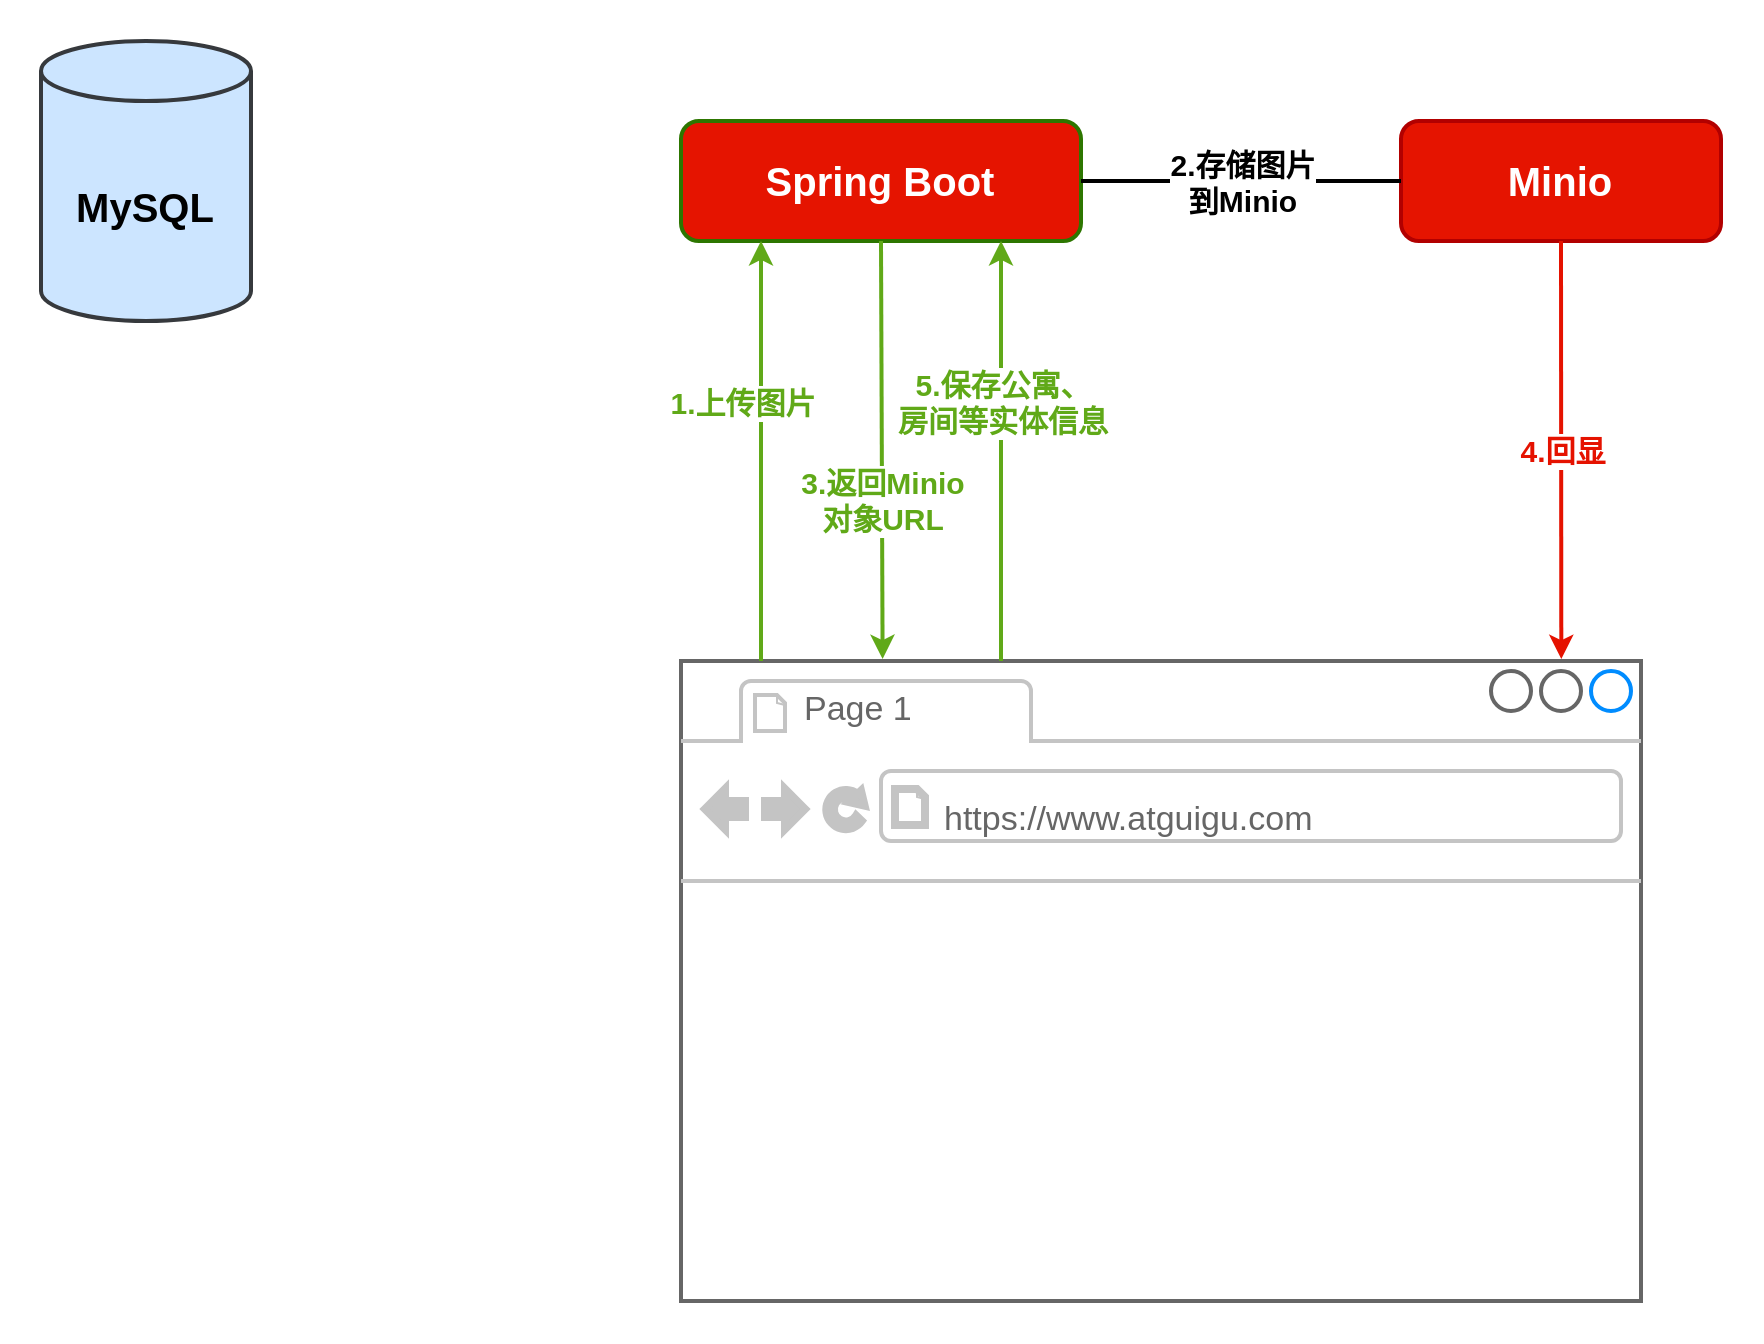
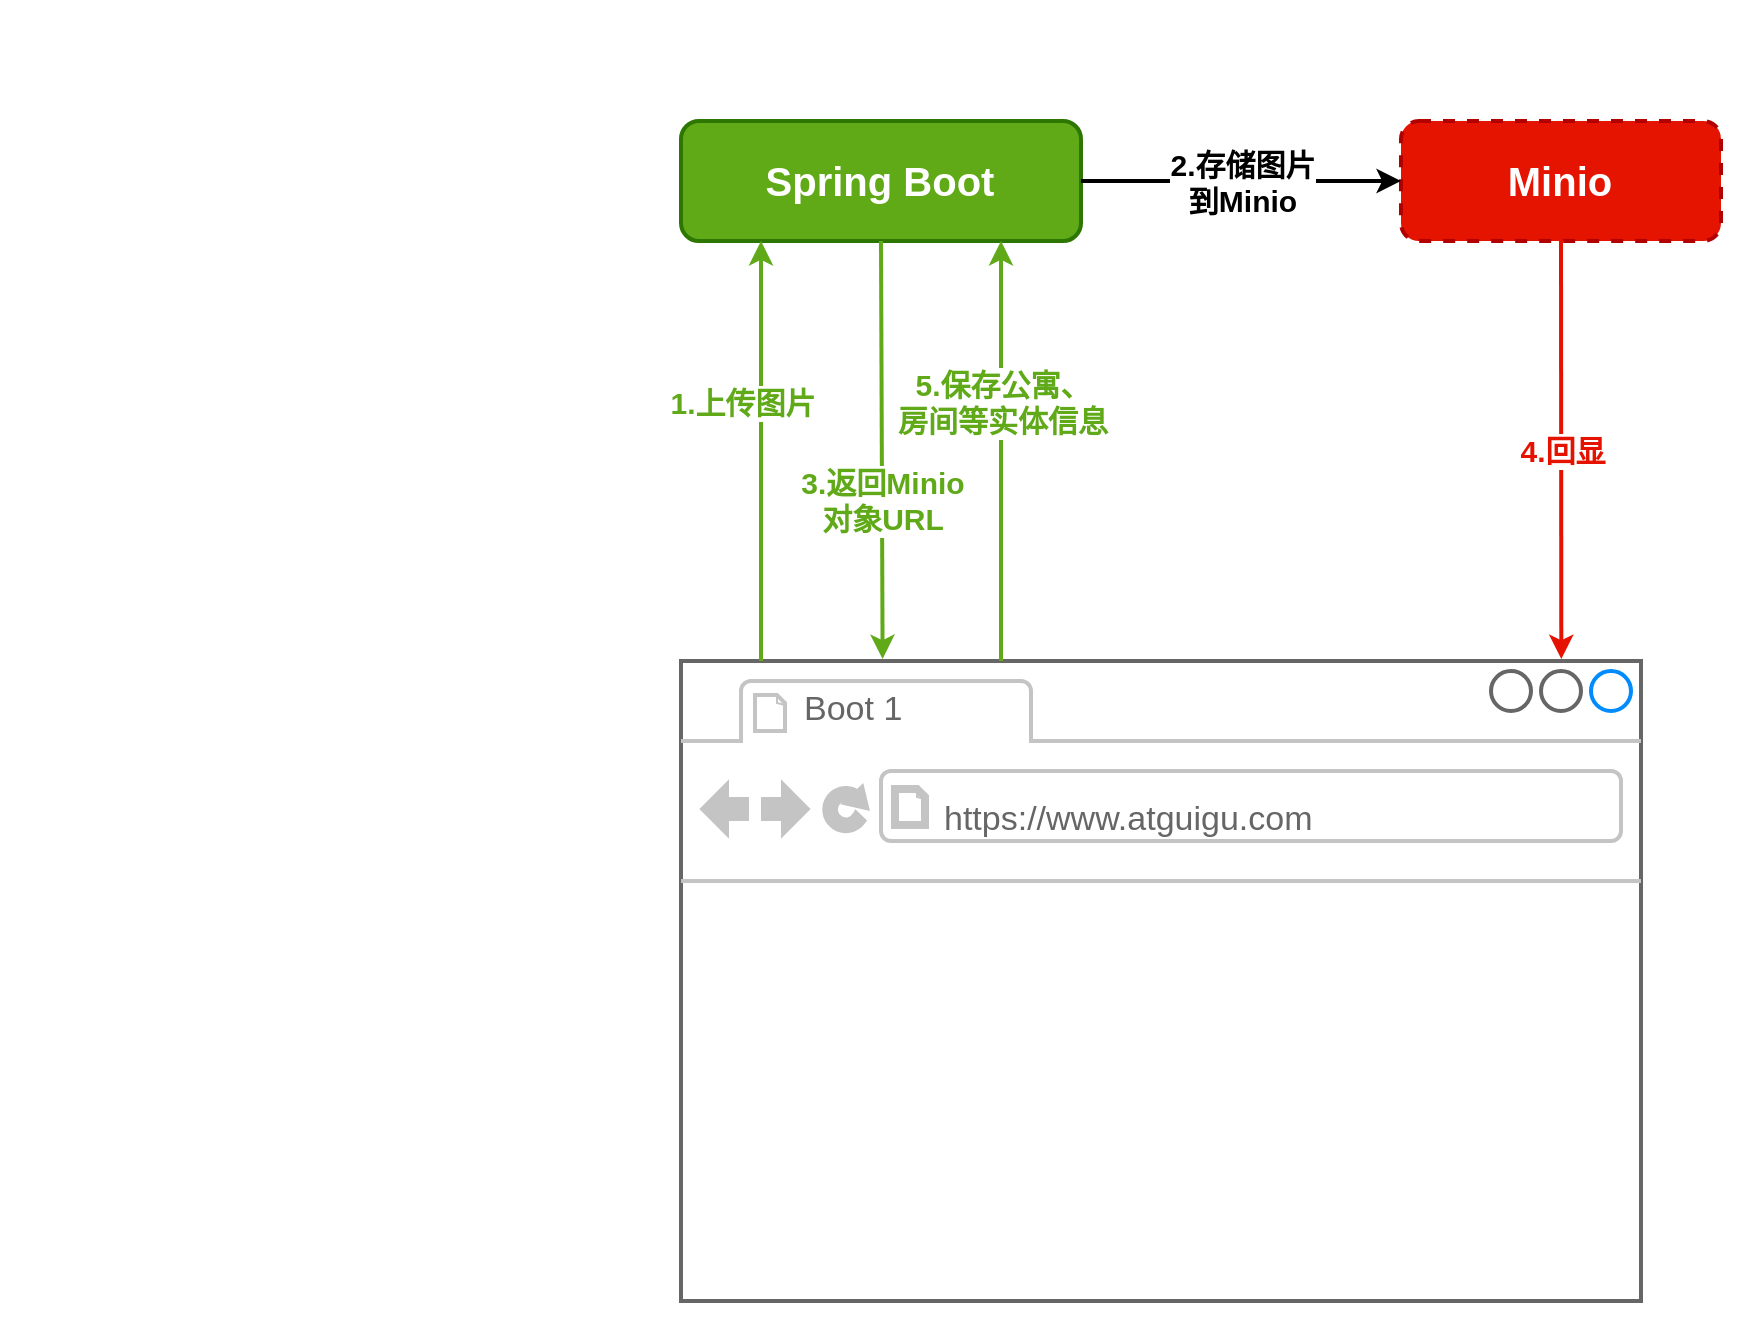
(146, 181) -> none
(881, 181) -> (881, 181)
(1390, 181) -> (1382, 181)
(1561, 181) -> (1561, 181)
(858, 711) -> (858, 711)
